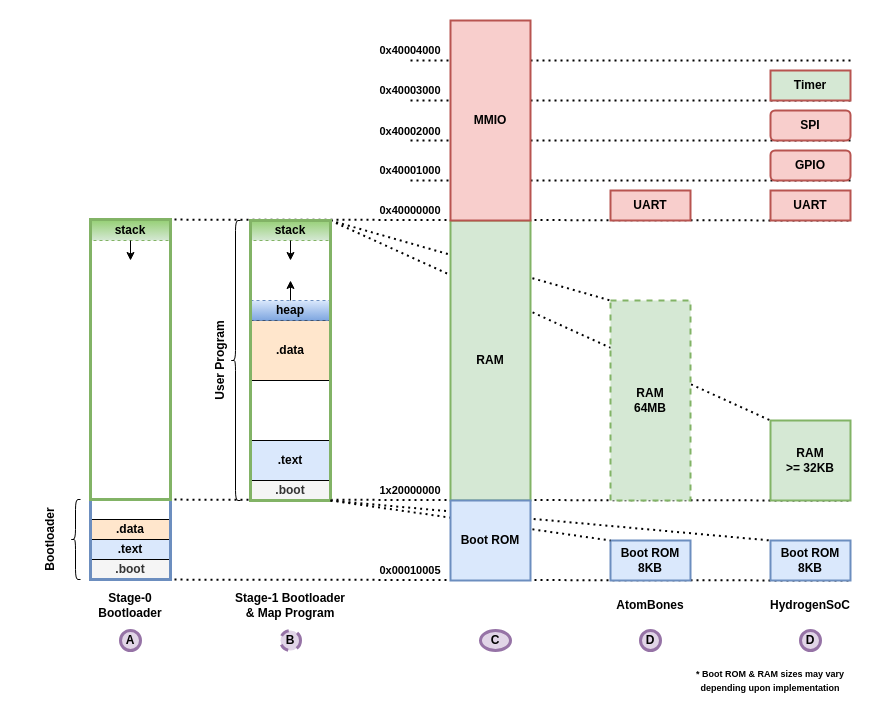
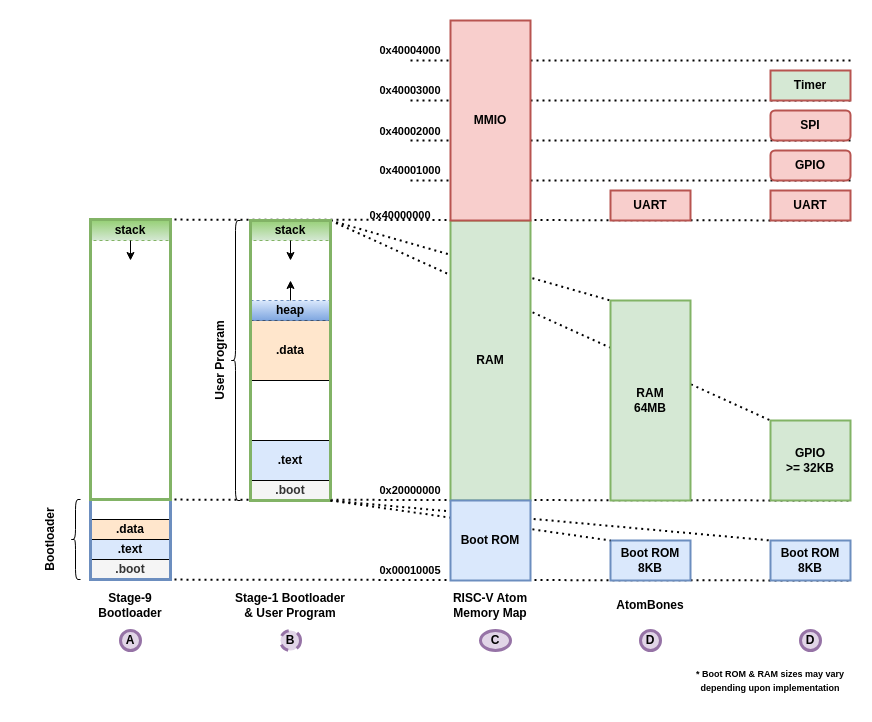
(411, 210) -> (401, 215)
(651, 401) -> (651, 401)
(811, 461) -> (811, 461)
(411, 491) -> (411, 491)
(131, 606) -> (131, 606)
(291, 606) -> (291, 606)
none -> (491, 606)
(811, 606) -> none
